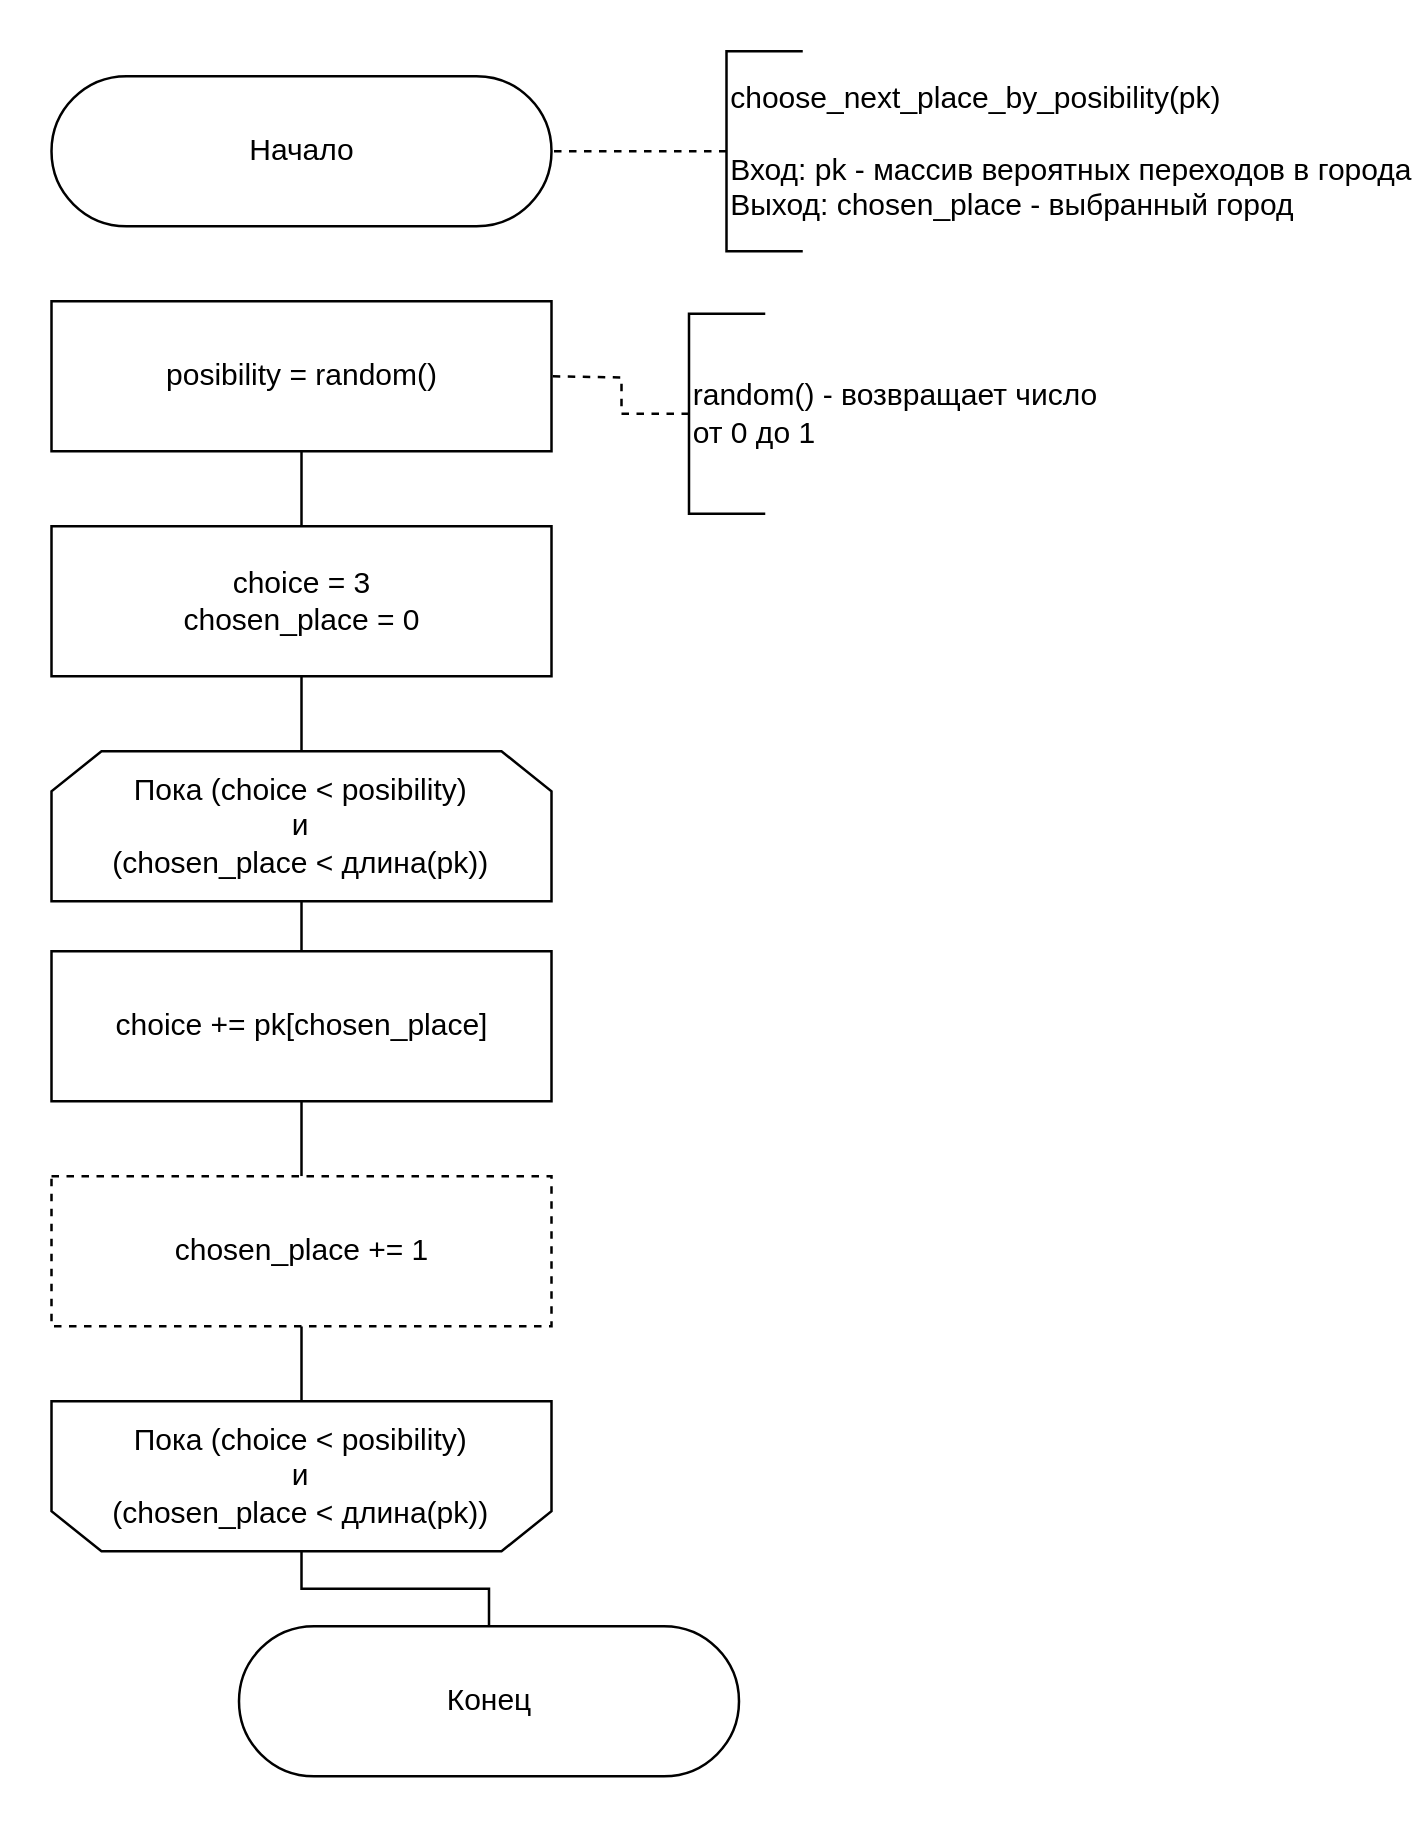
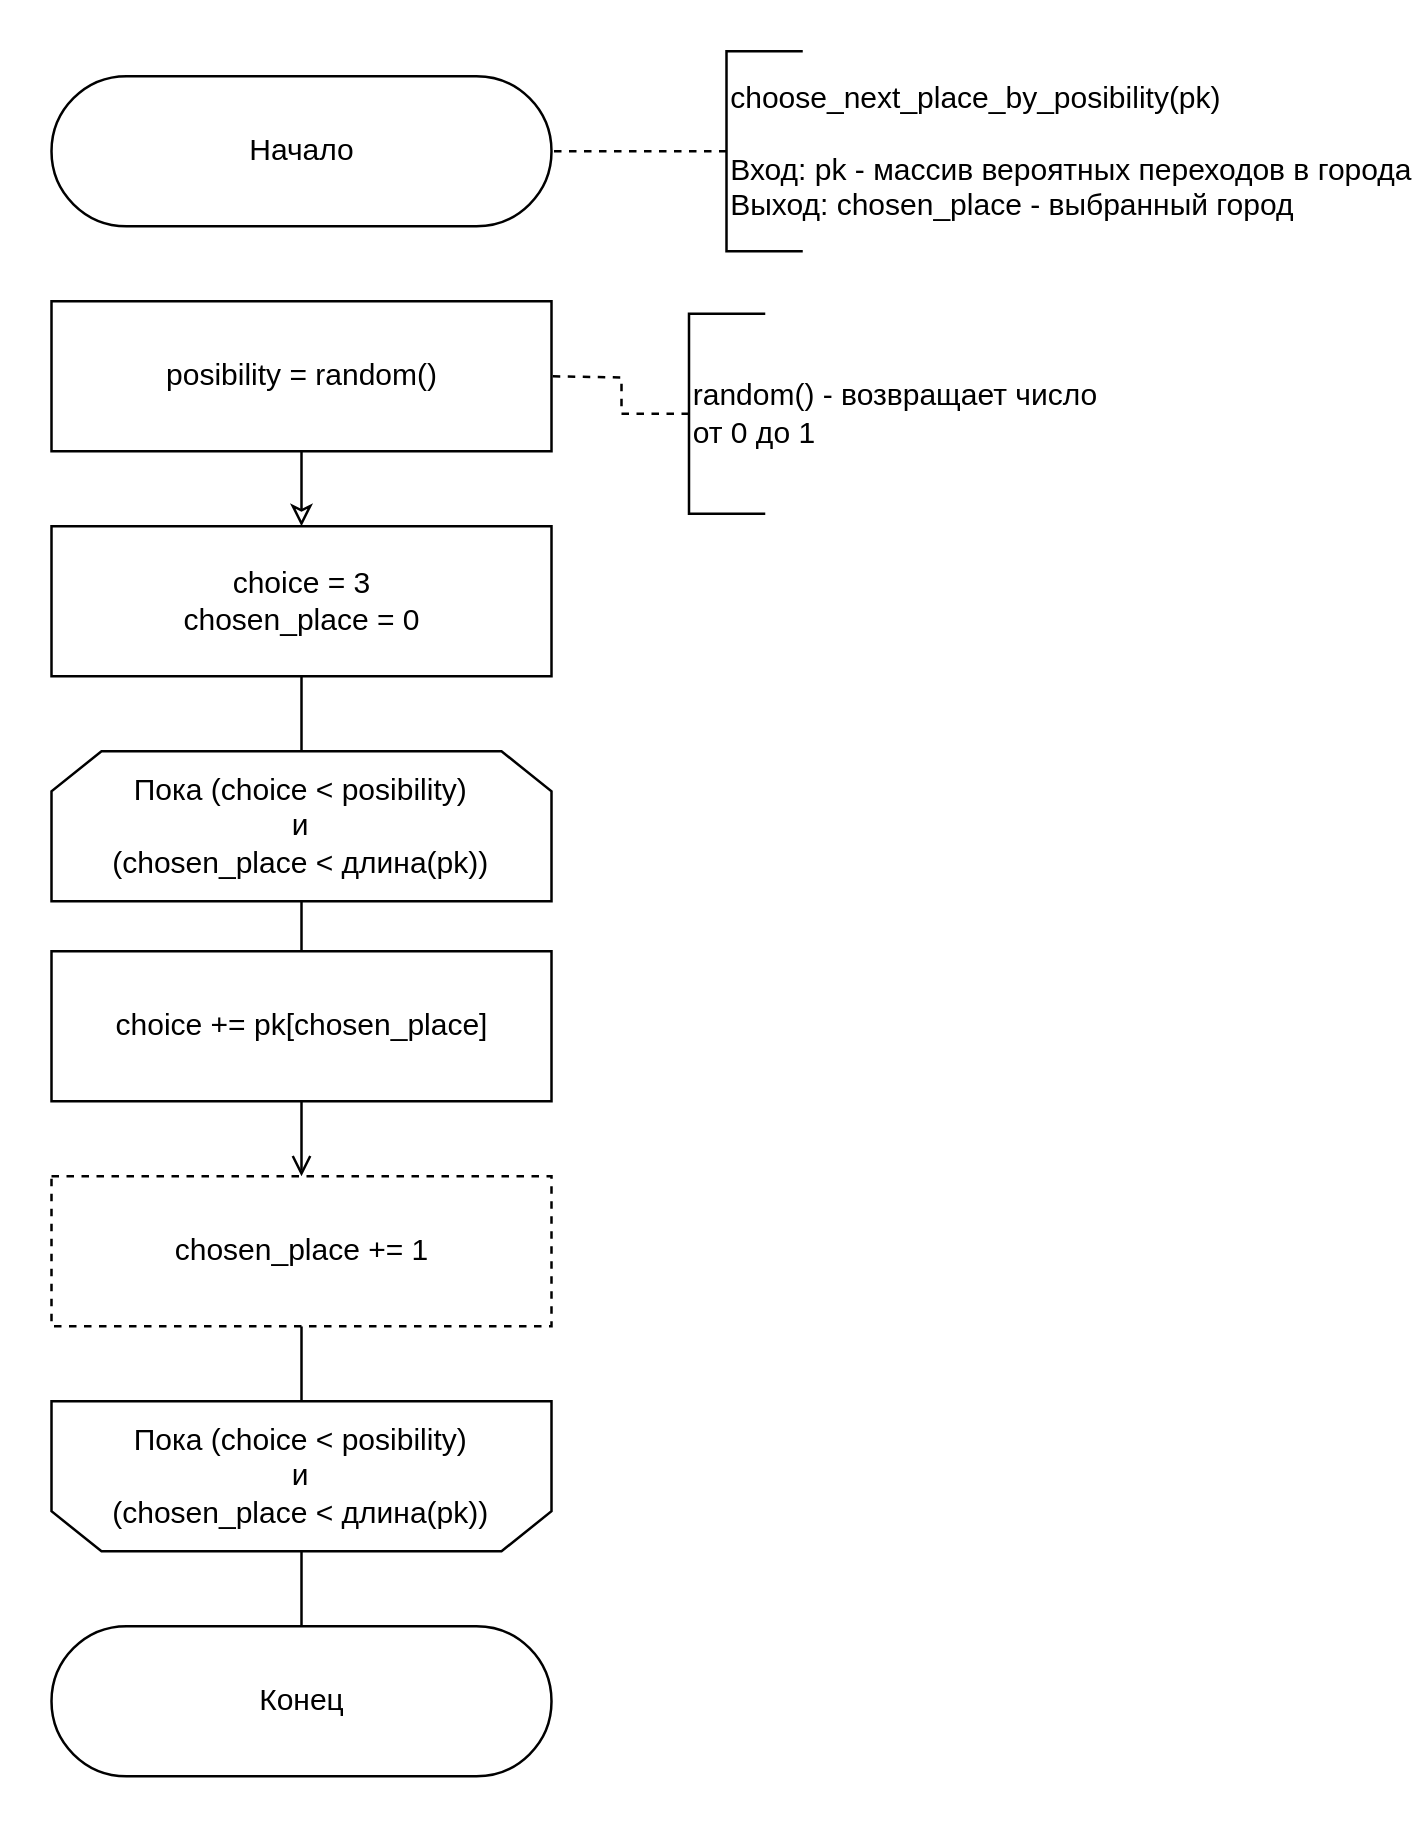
(301, 514) -> (301, 508)
(301, 1170) -> (301, 1168)
(489, 1701) -> (301, 1701)
